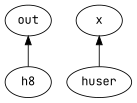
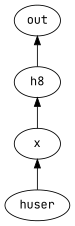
none -> (37, 117)
